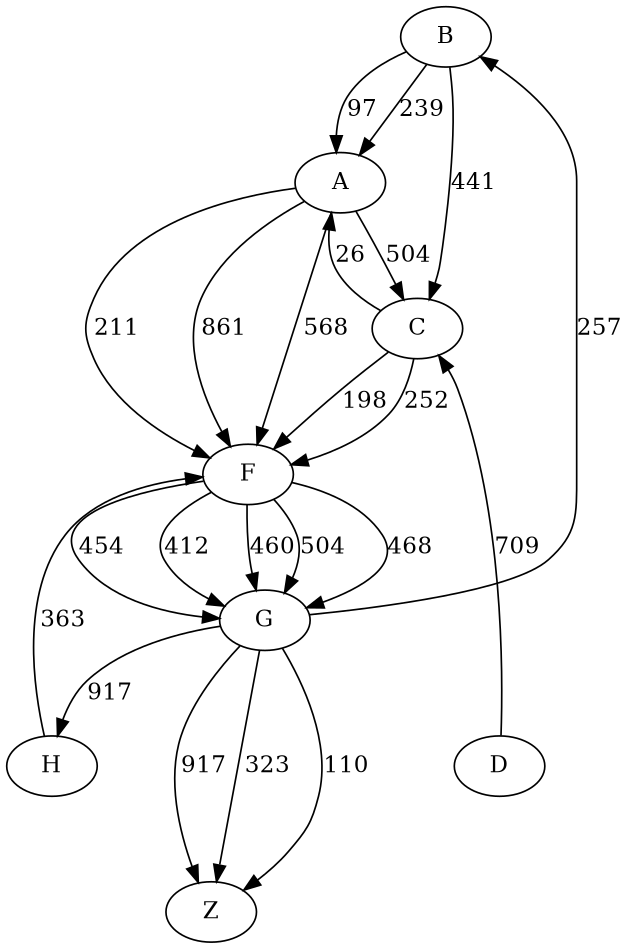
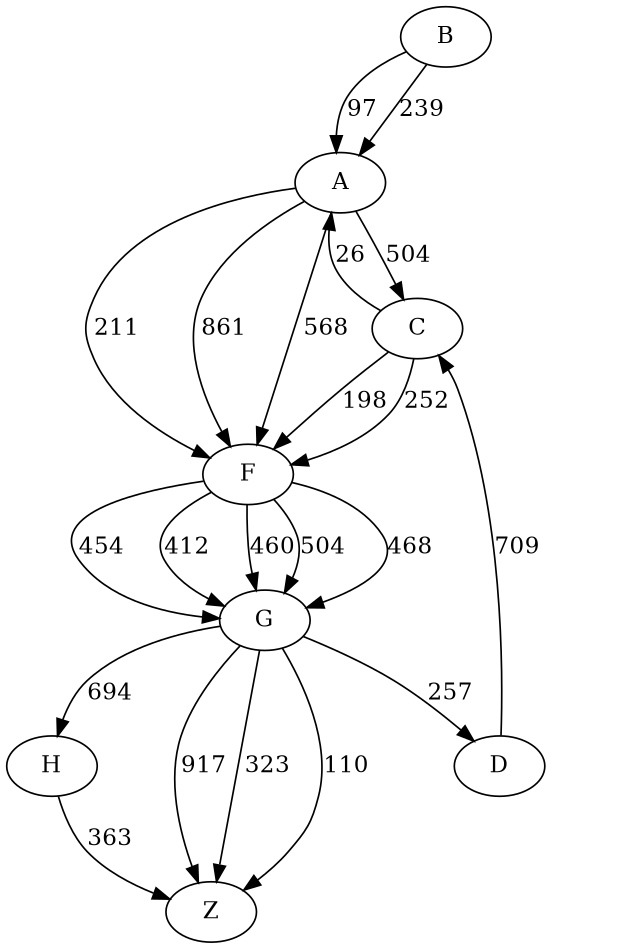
(450, 176) -> none
(577, 425) -> (386, 676)
(48, 567) -> (93, 857)
(111, 693) -> (111, 693)
